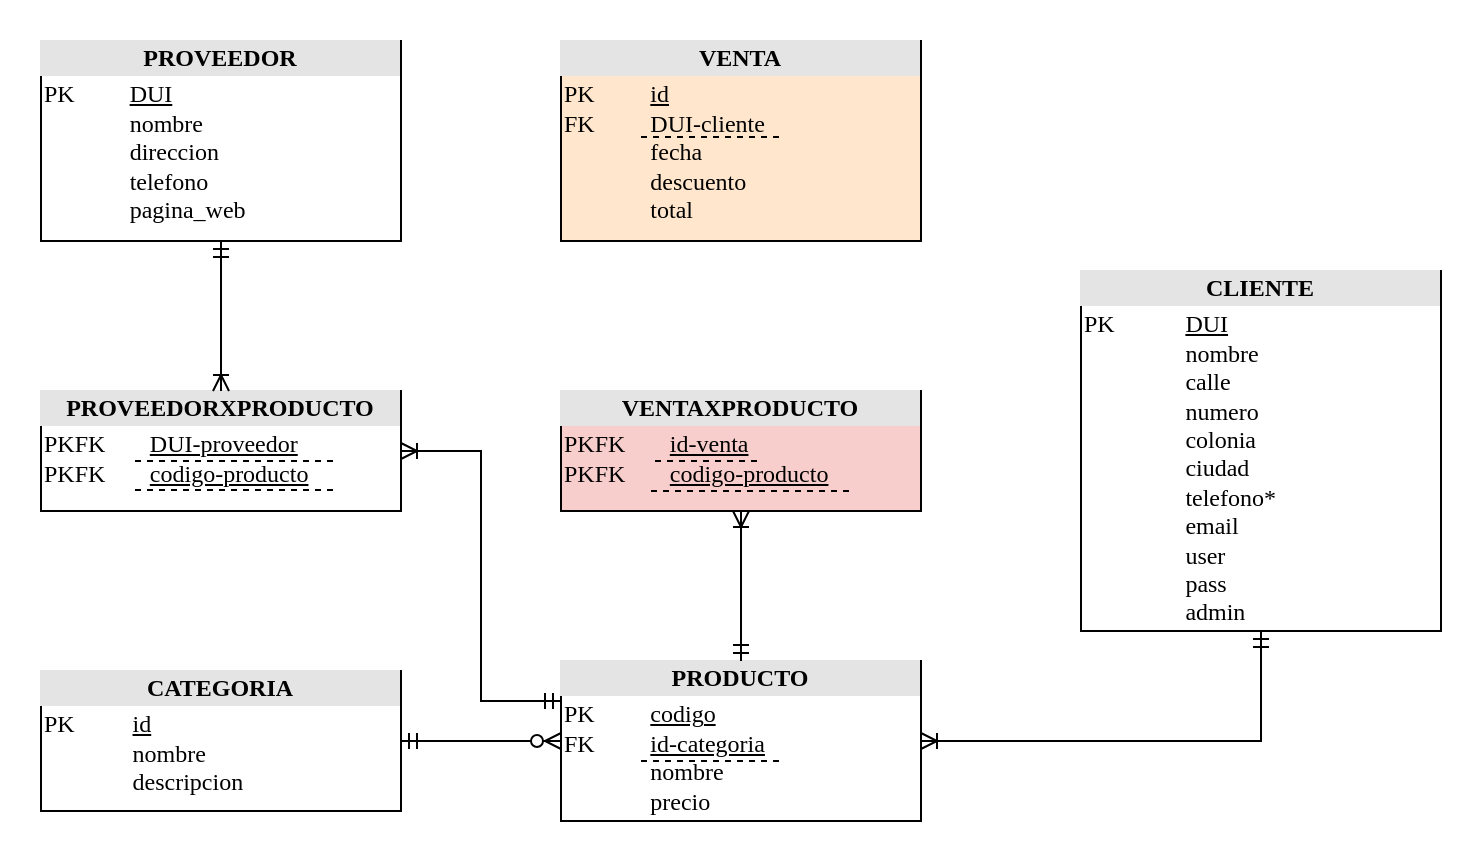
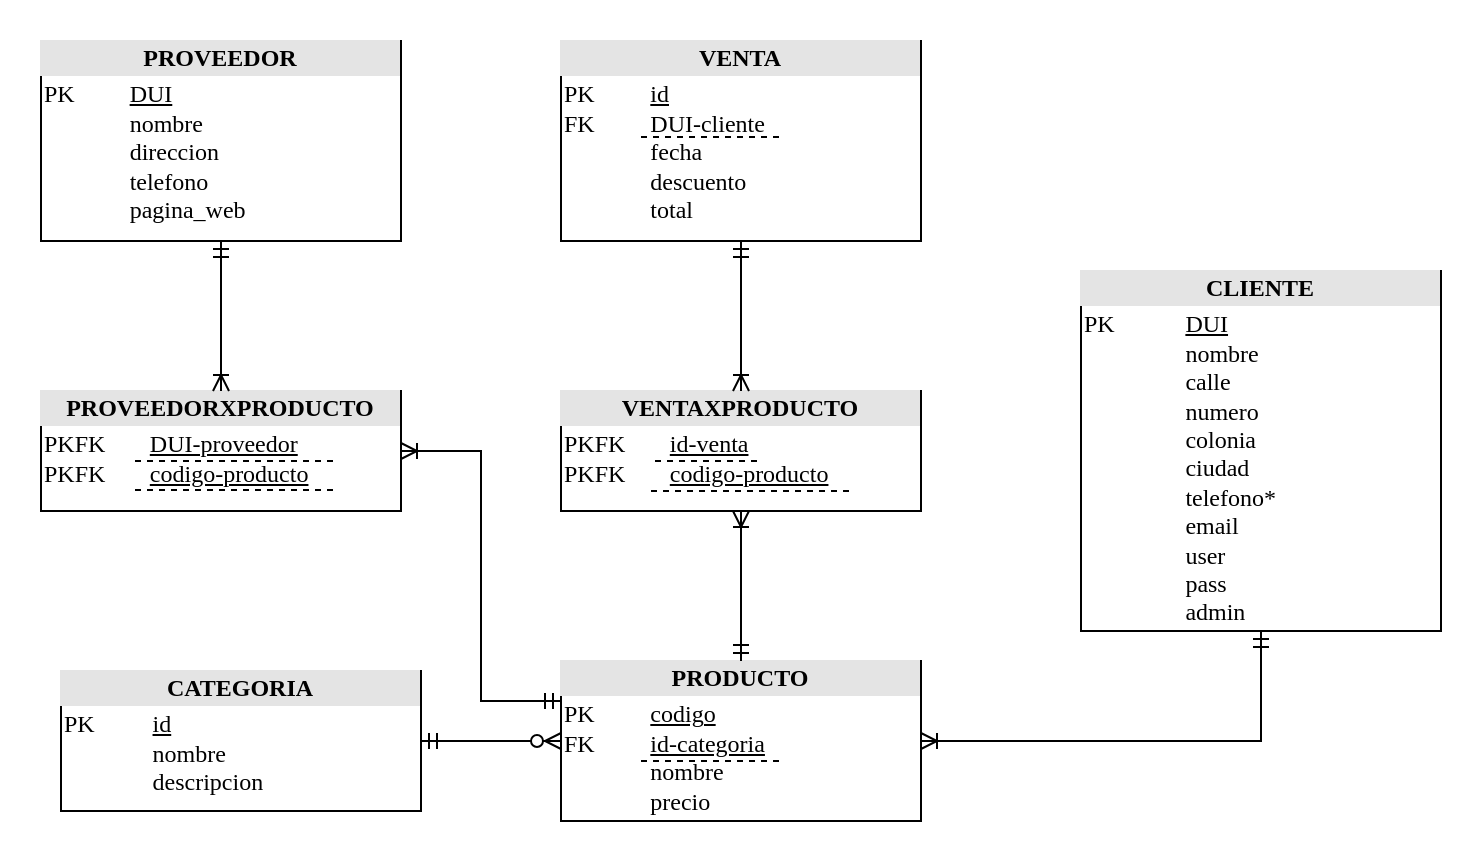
(741, 141) -> (741, 141)
none -> (741, 316)
(741, 451) -> (741, 451)
(221, 741) -> (241, 741)
